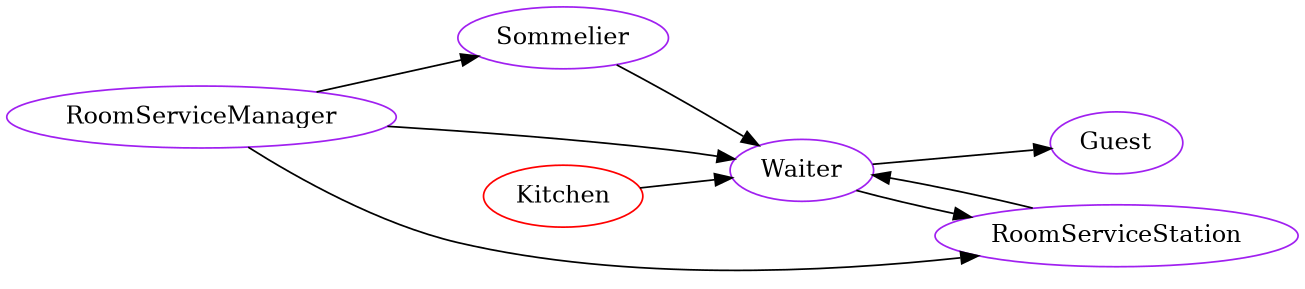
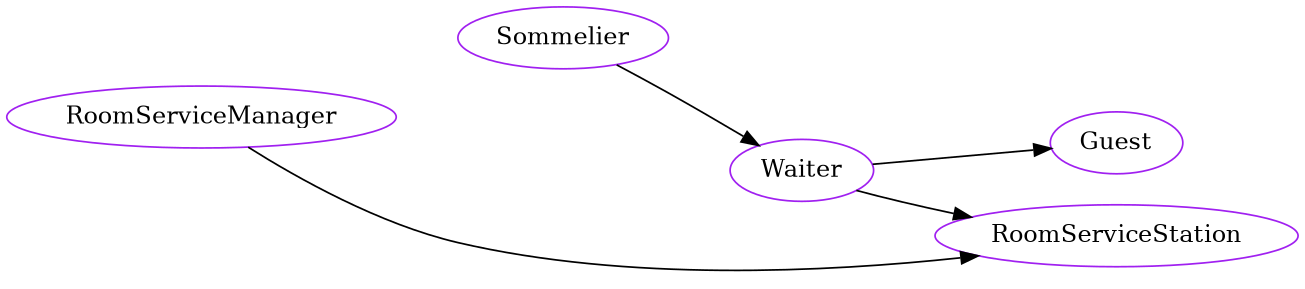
(389, 76) -> none
(553, 138) -> none
(962, 192) -> none
(563, 196) -> none
